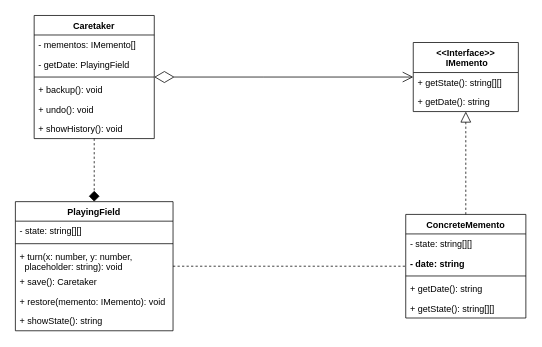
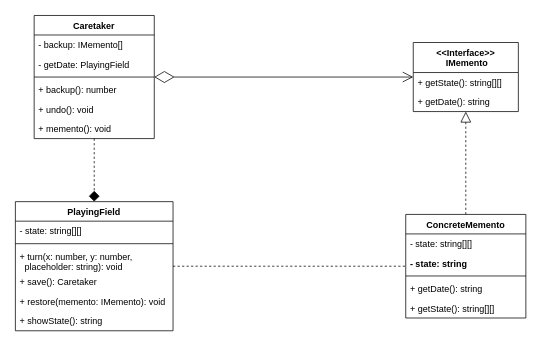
(91, 45) -> (86, 45)
(75, 90) -> (81, 90)
(86, 129) -> (78, 129)
(441, 263) -> (444, 263)
